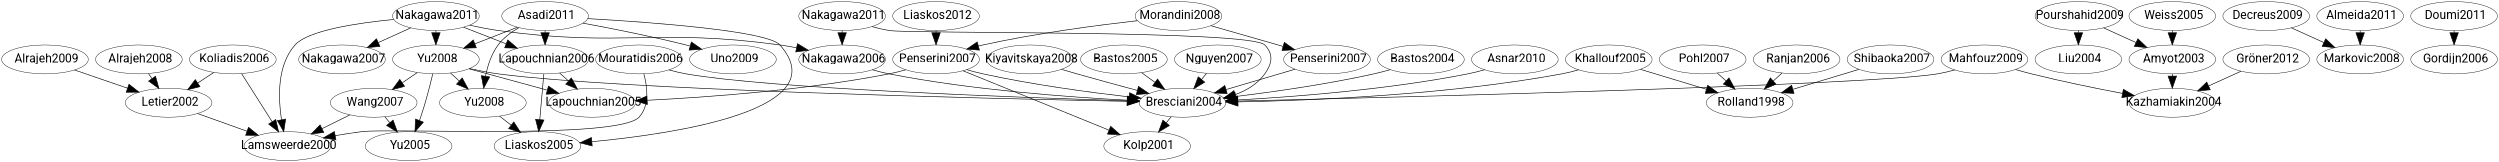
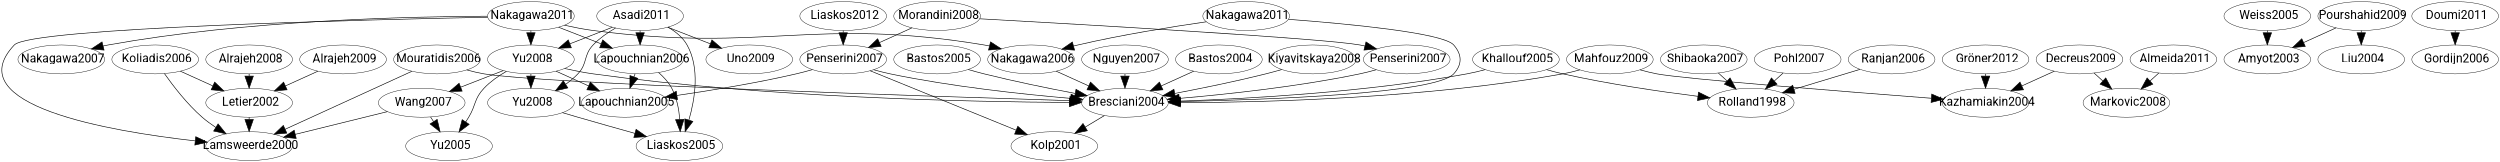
(1515, 59) -> none
(2172, 75) -> (2038, 79)
